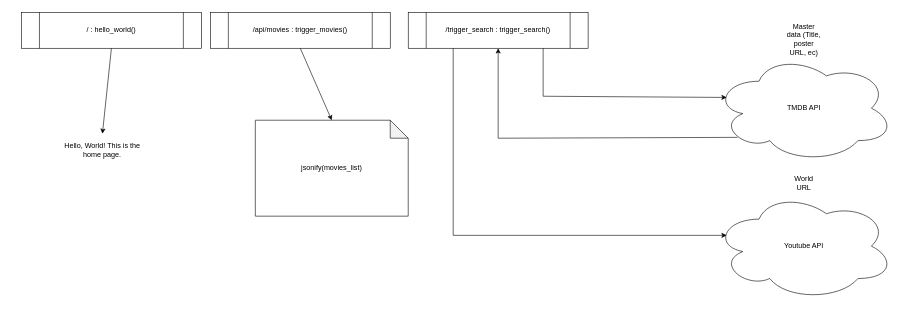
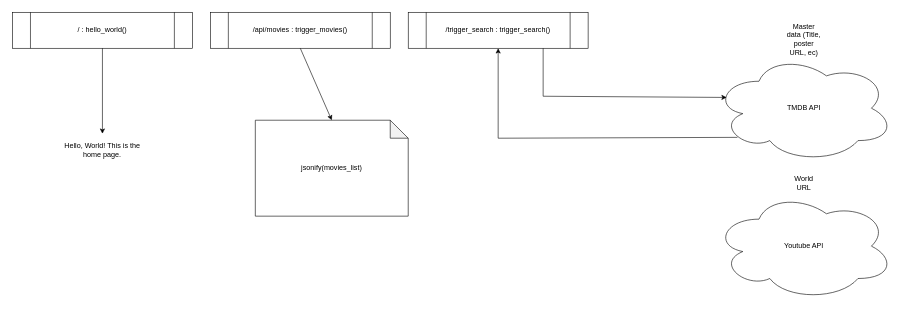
(111, 30) -> (102, 30)
(587, 236) -> none
